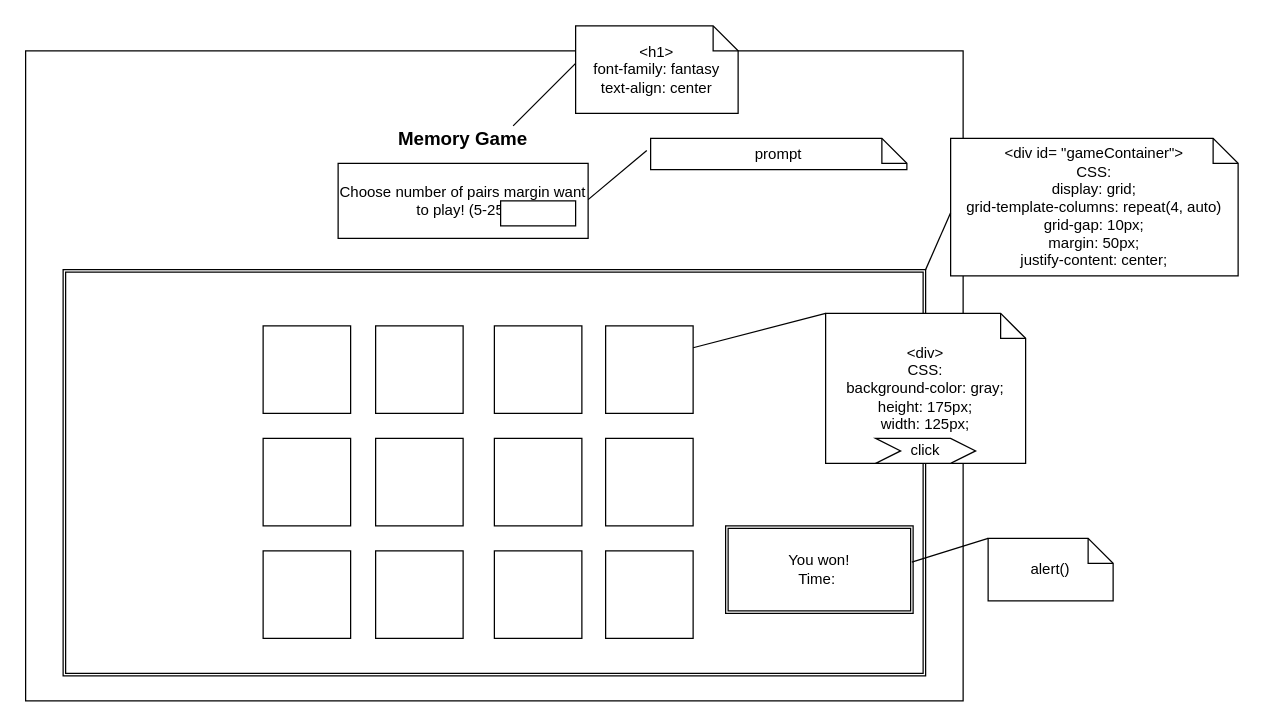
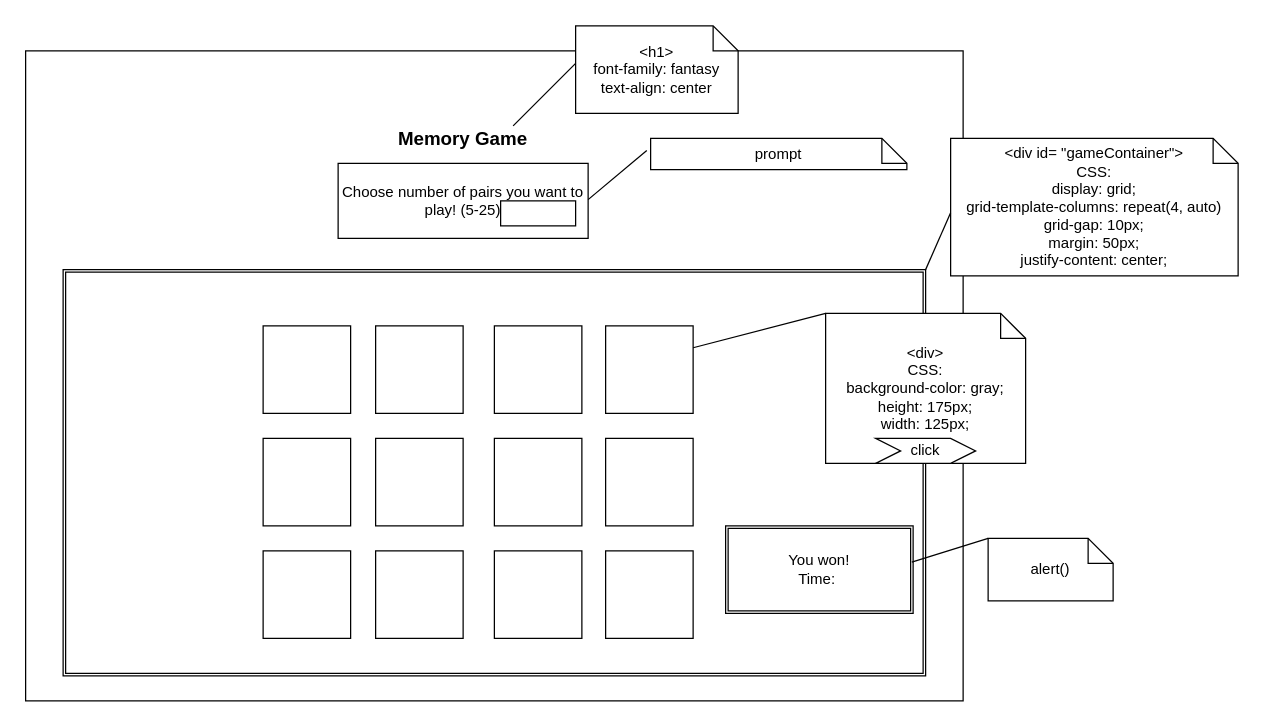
(463, 201) -> (463, 201)
